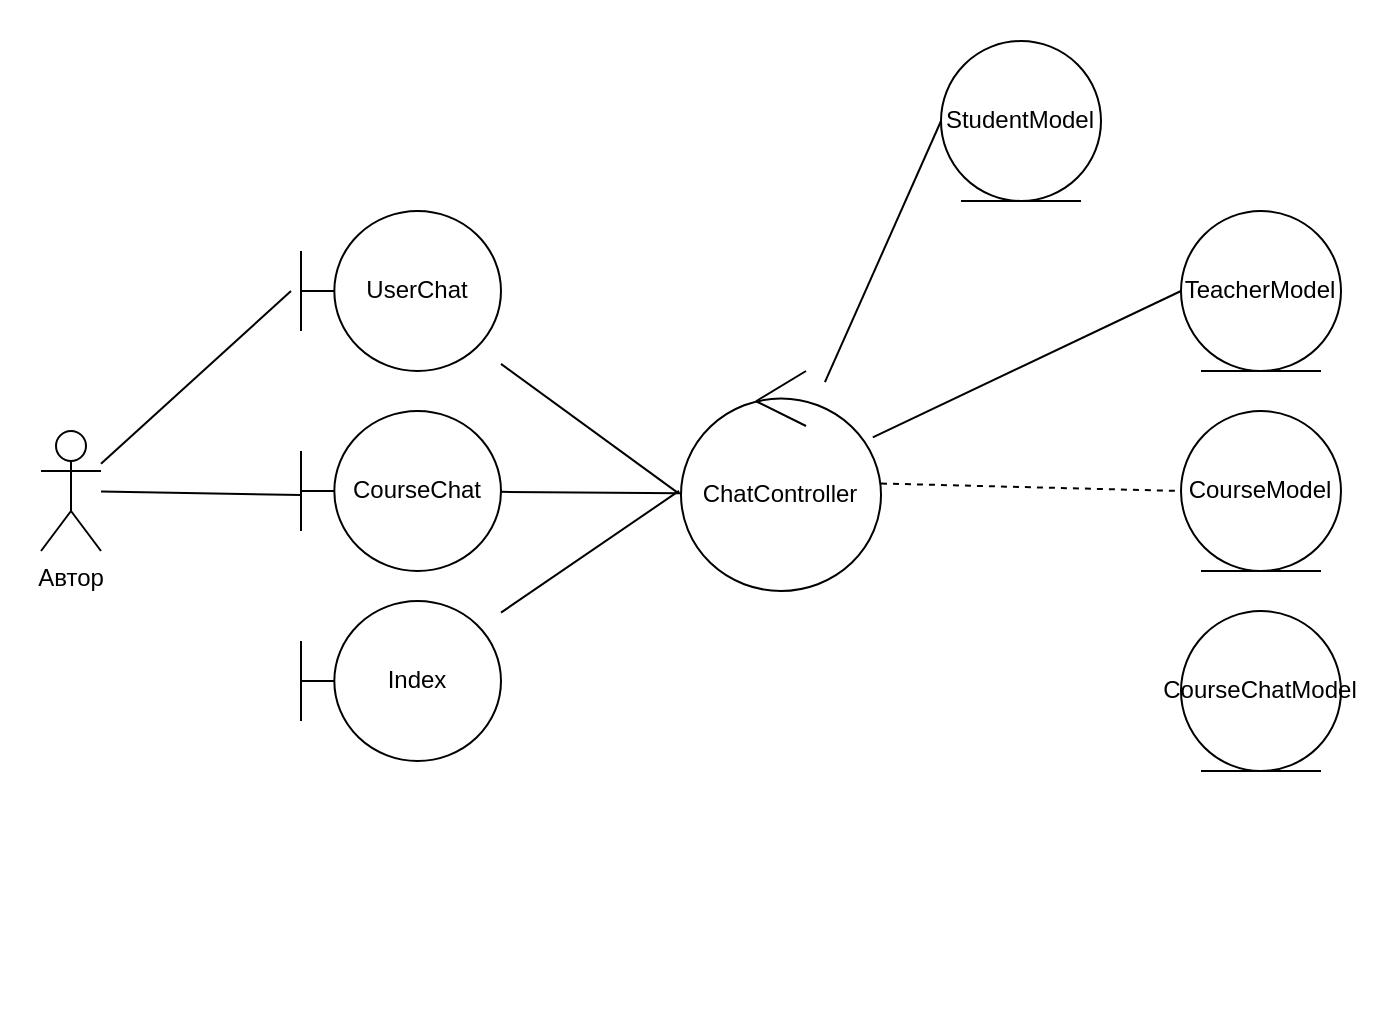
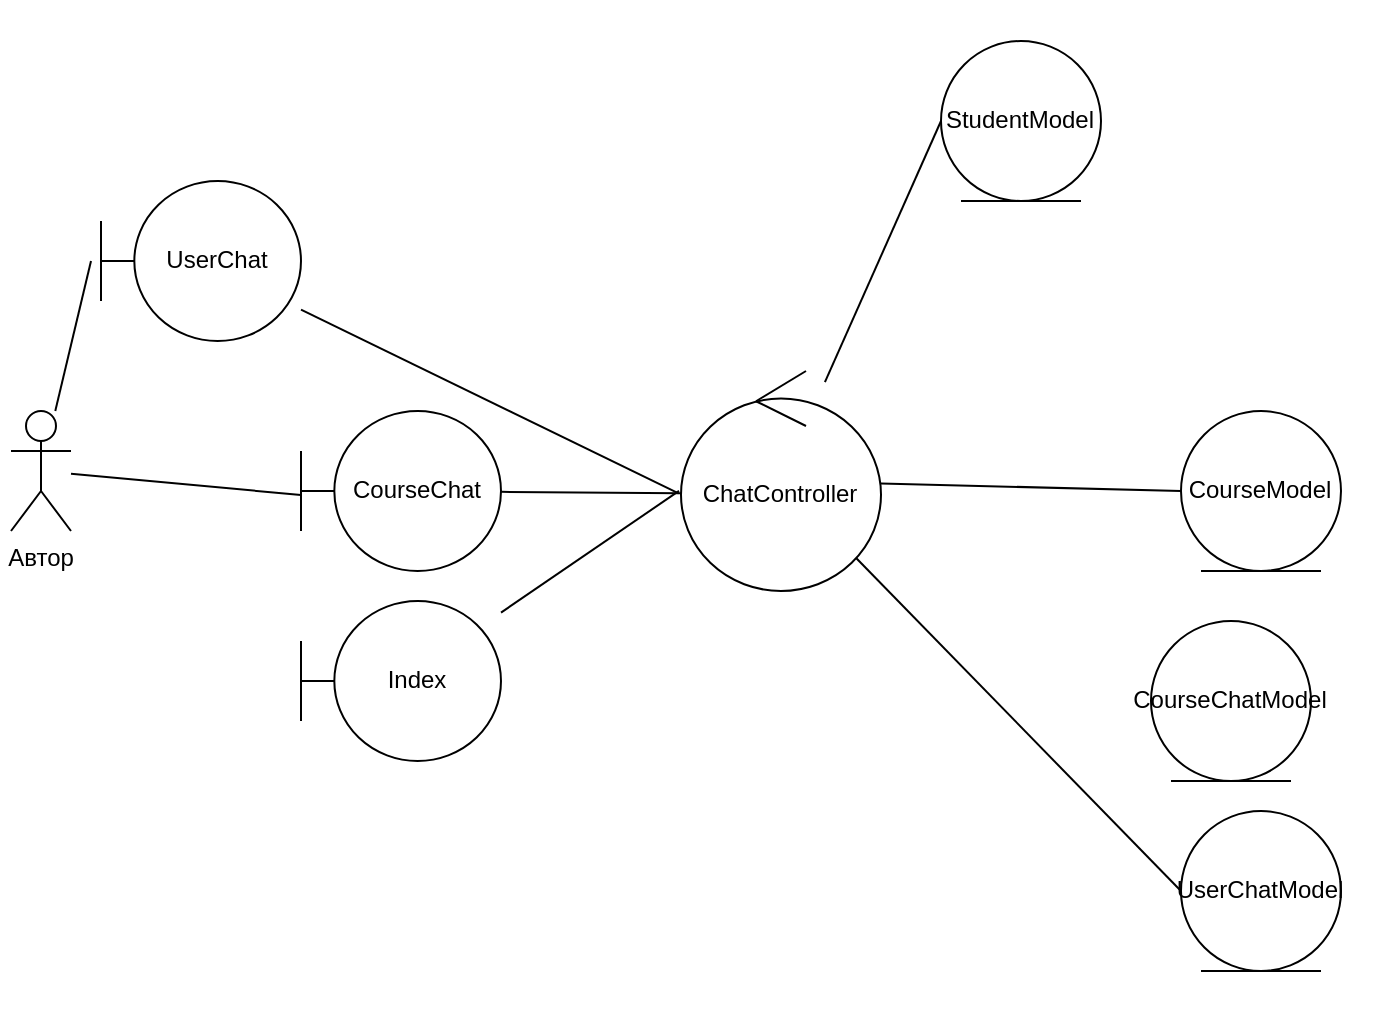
(401, 291) -> (201, 261)
(1261, 291) -> none
(1026, 364) -> none
(1033, 487) -> (1033, 487)
(71, 491) -> (41, 471)
(1261, 691) -> (1231, 701)
none -> (1018, 723)
none -> (1261, 891)
